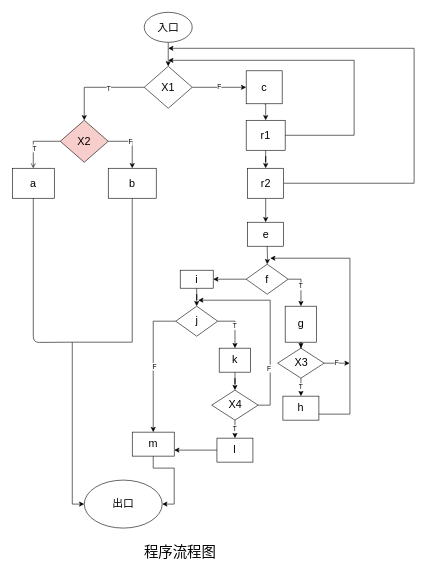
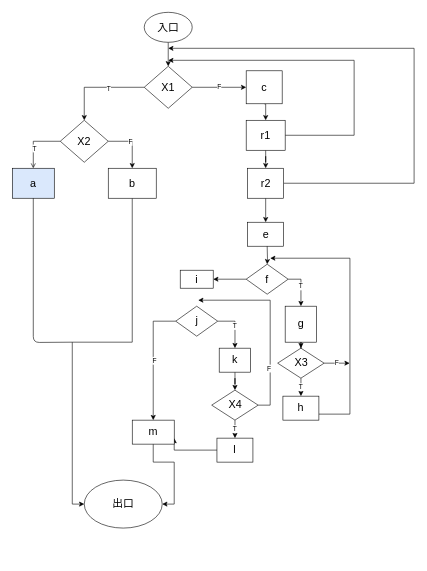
(84, 141) -> (84, 141)
(33, 183) -> (33, 183)
(197, 297) -> none
(153, 444) -> (153, 432)
(180, 552) -> none
